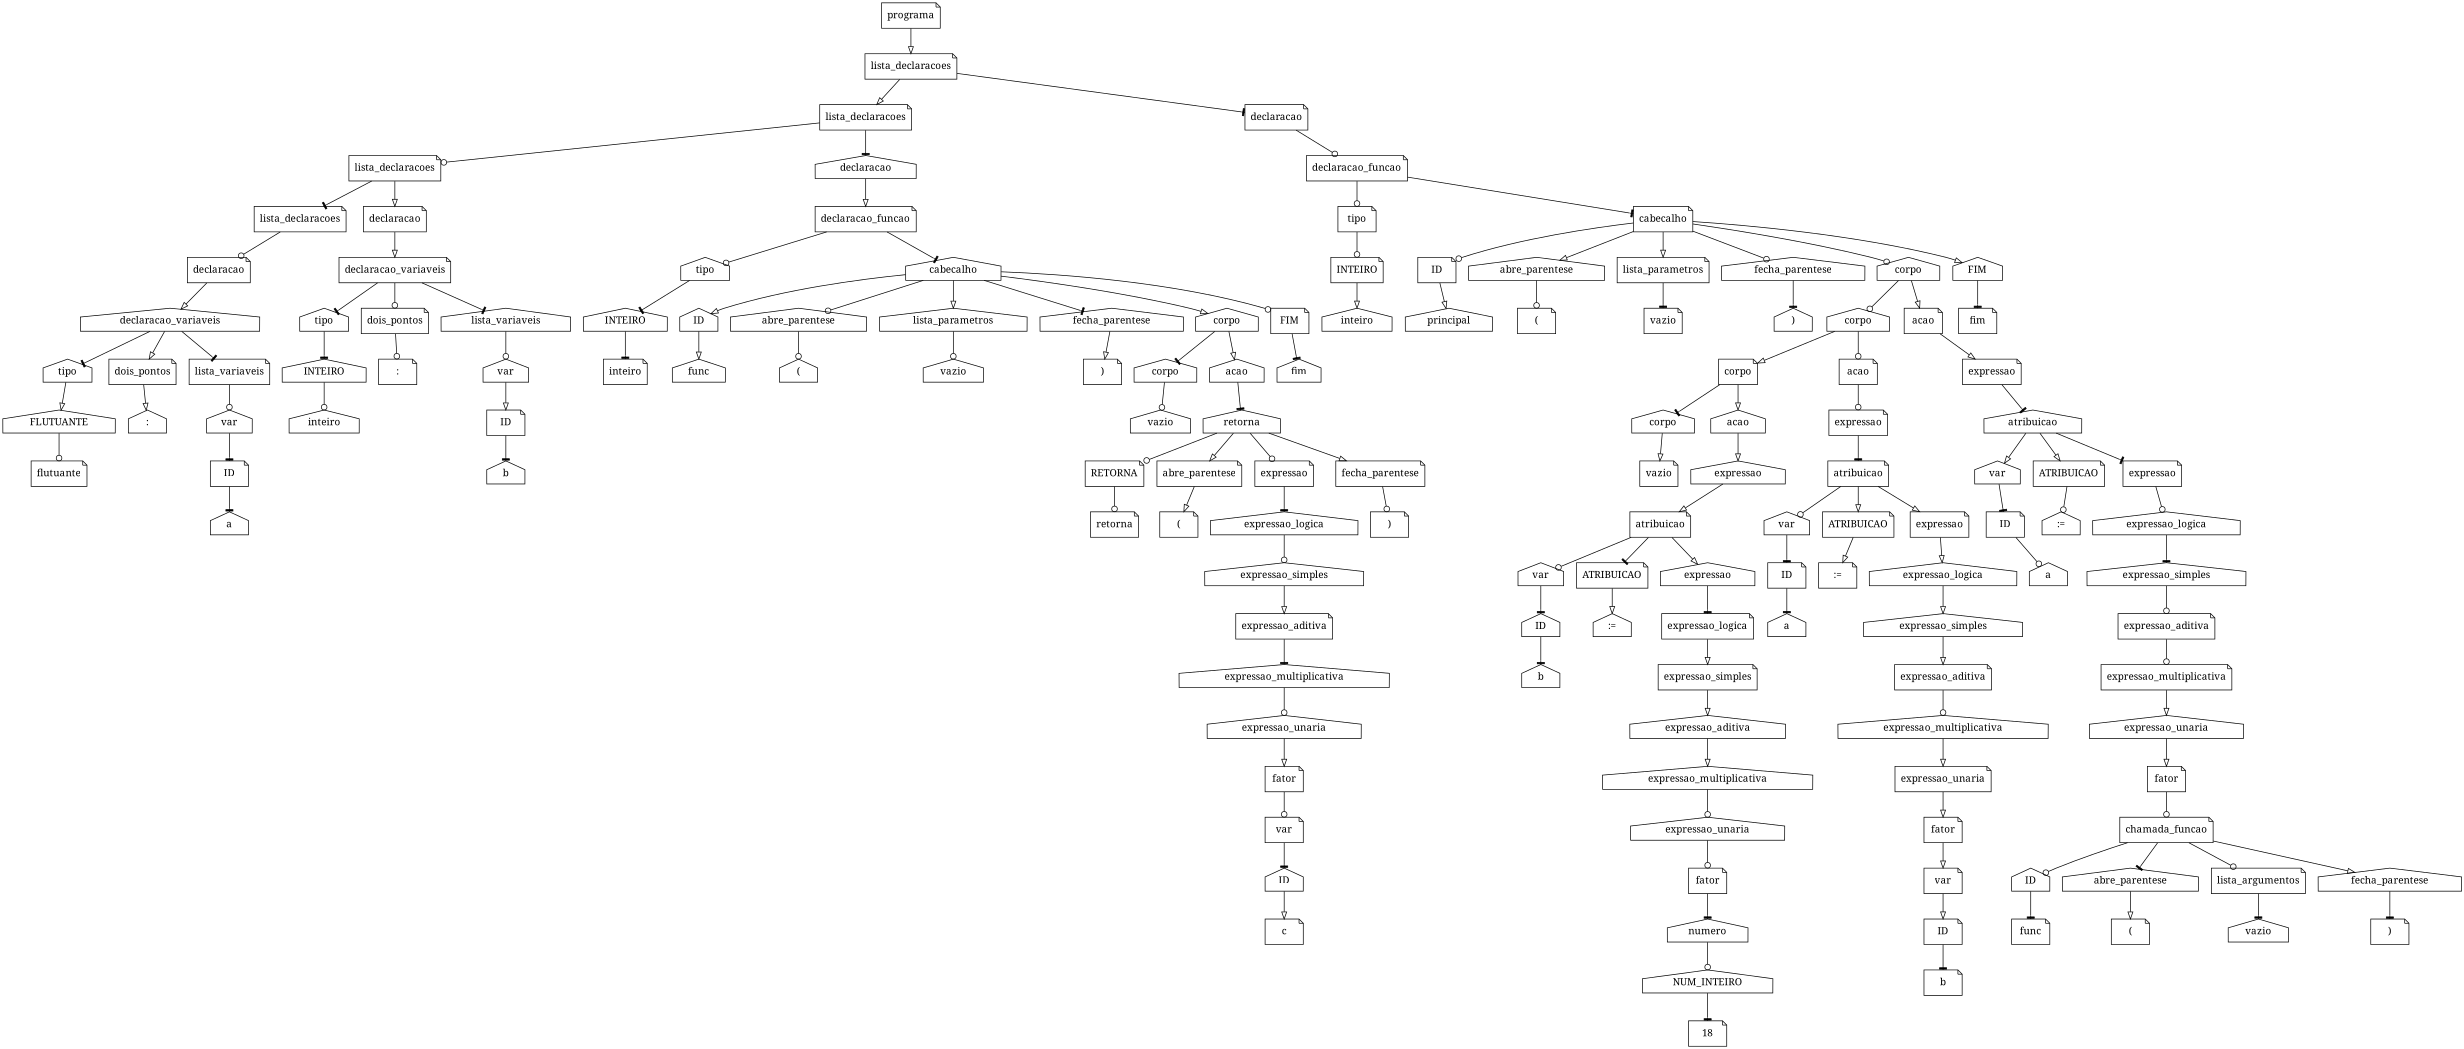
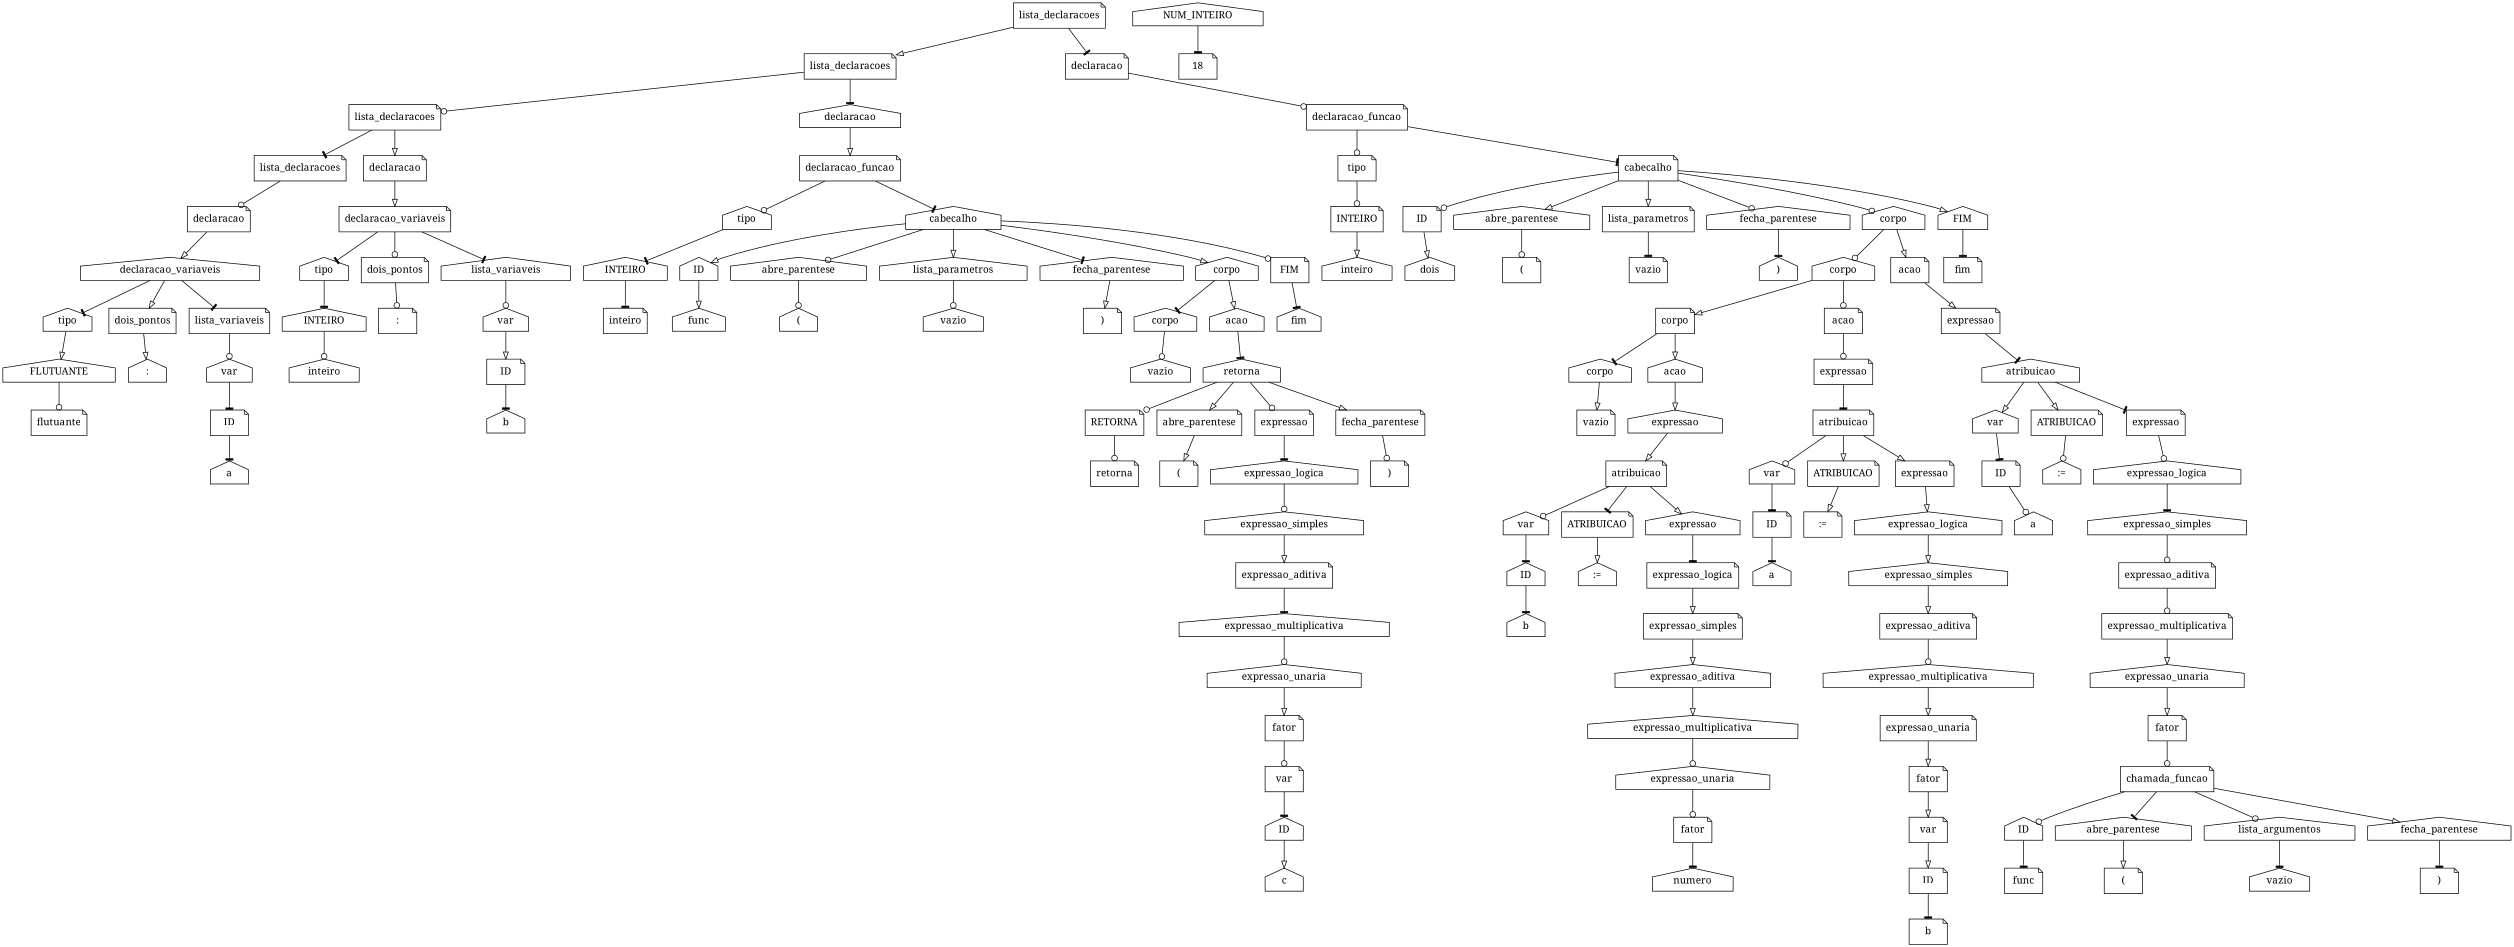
(911, 16) -> none
(1449, 321) -> (1430, 270)
(2258, 881) -> (2280, 830)
(1284, 932) -> (1284, 881)
(1708, 953) -> none
